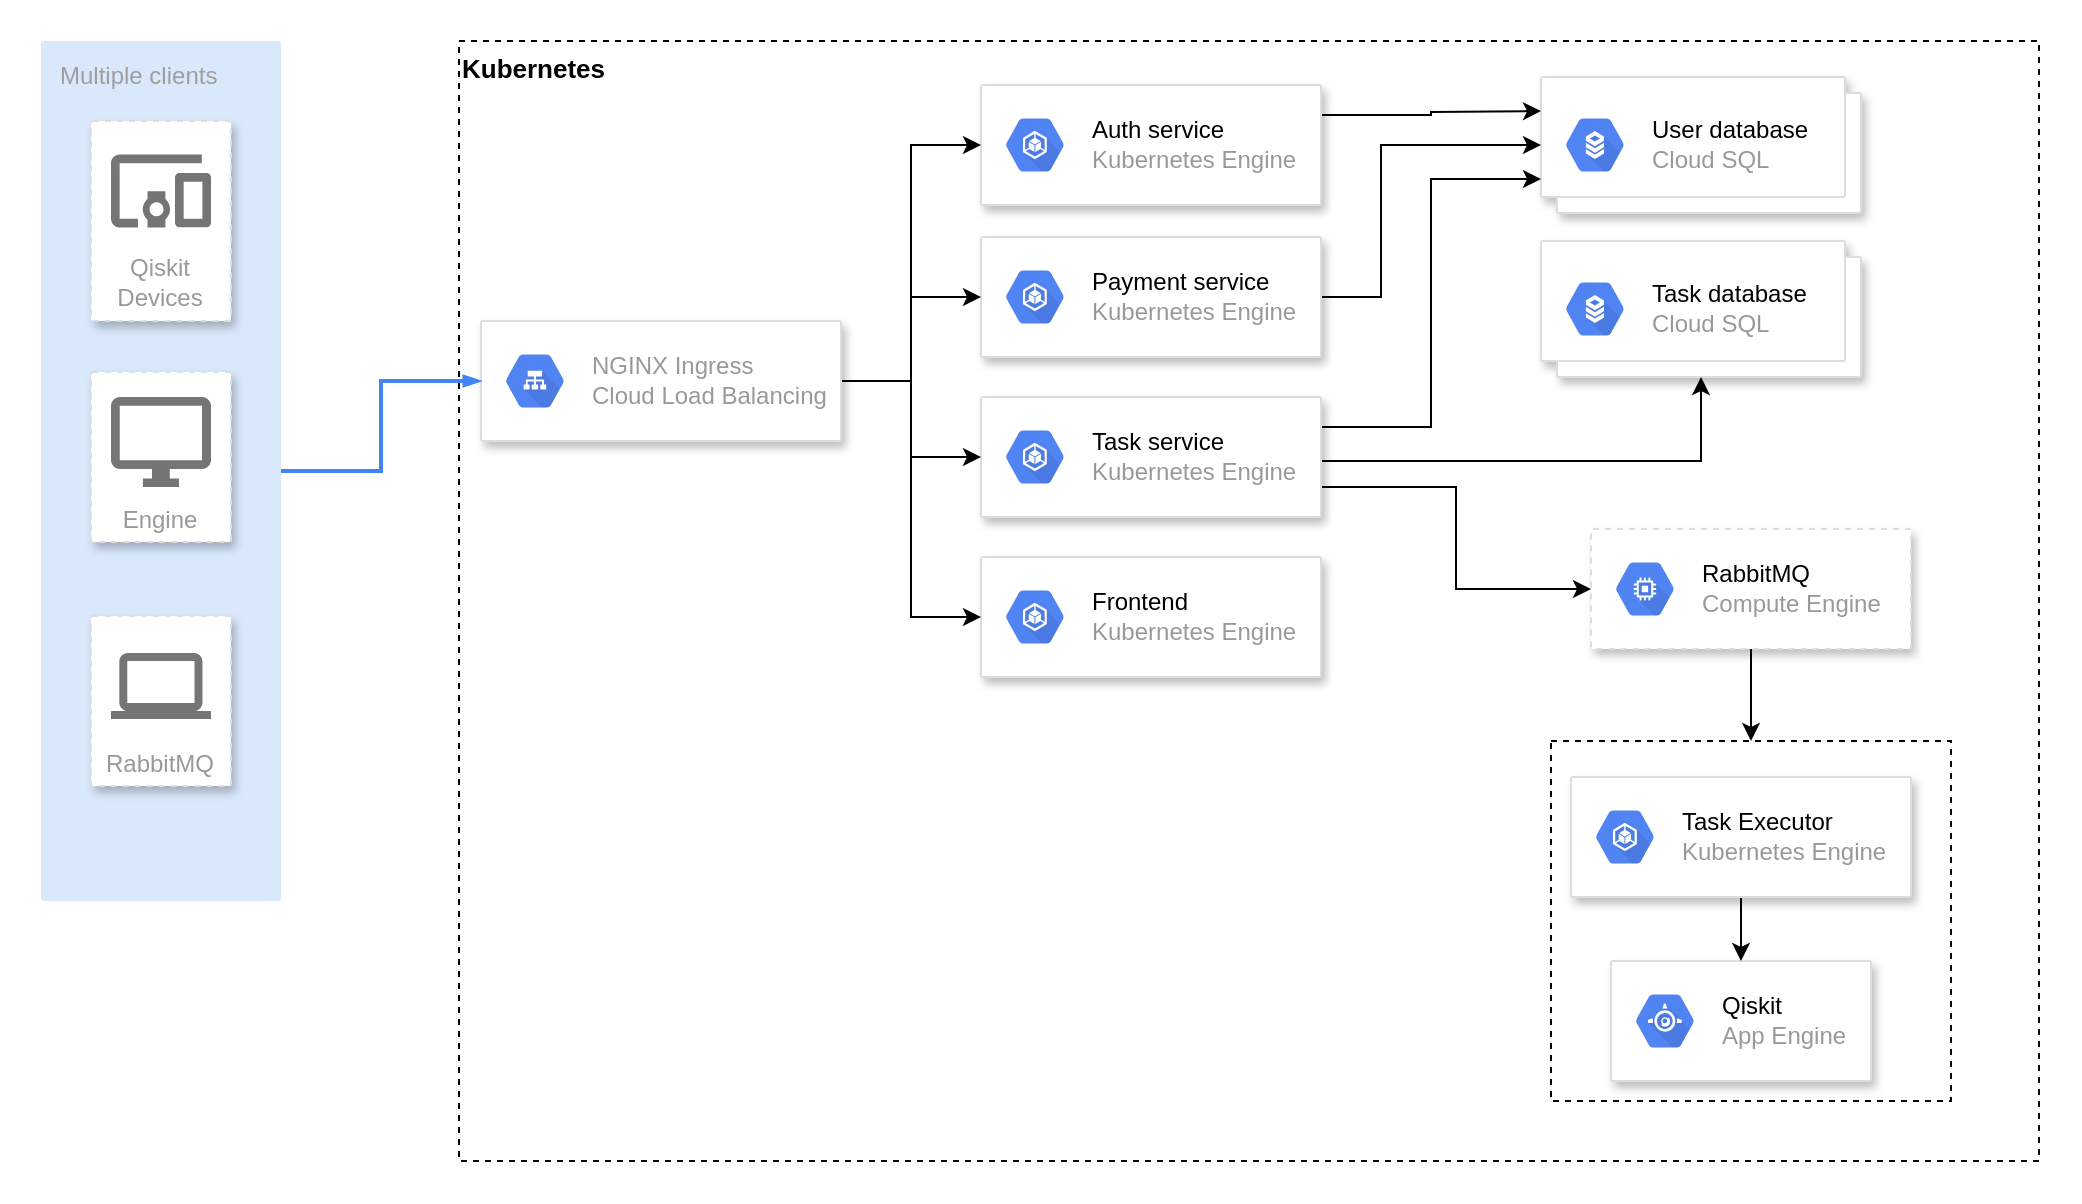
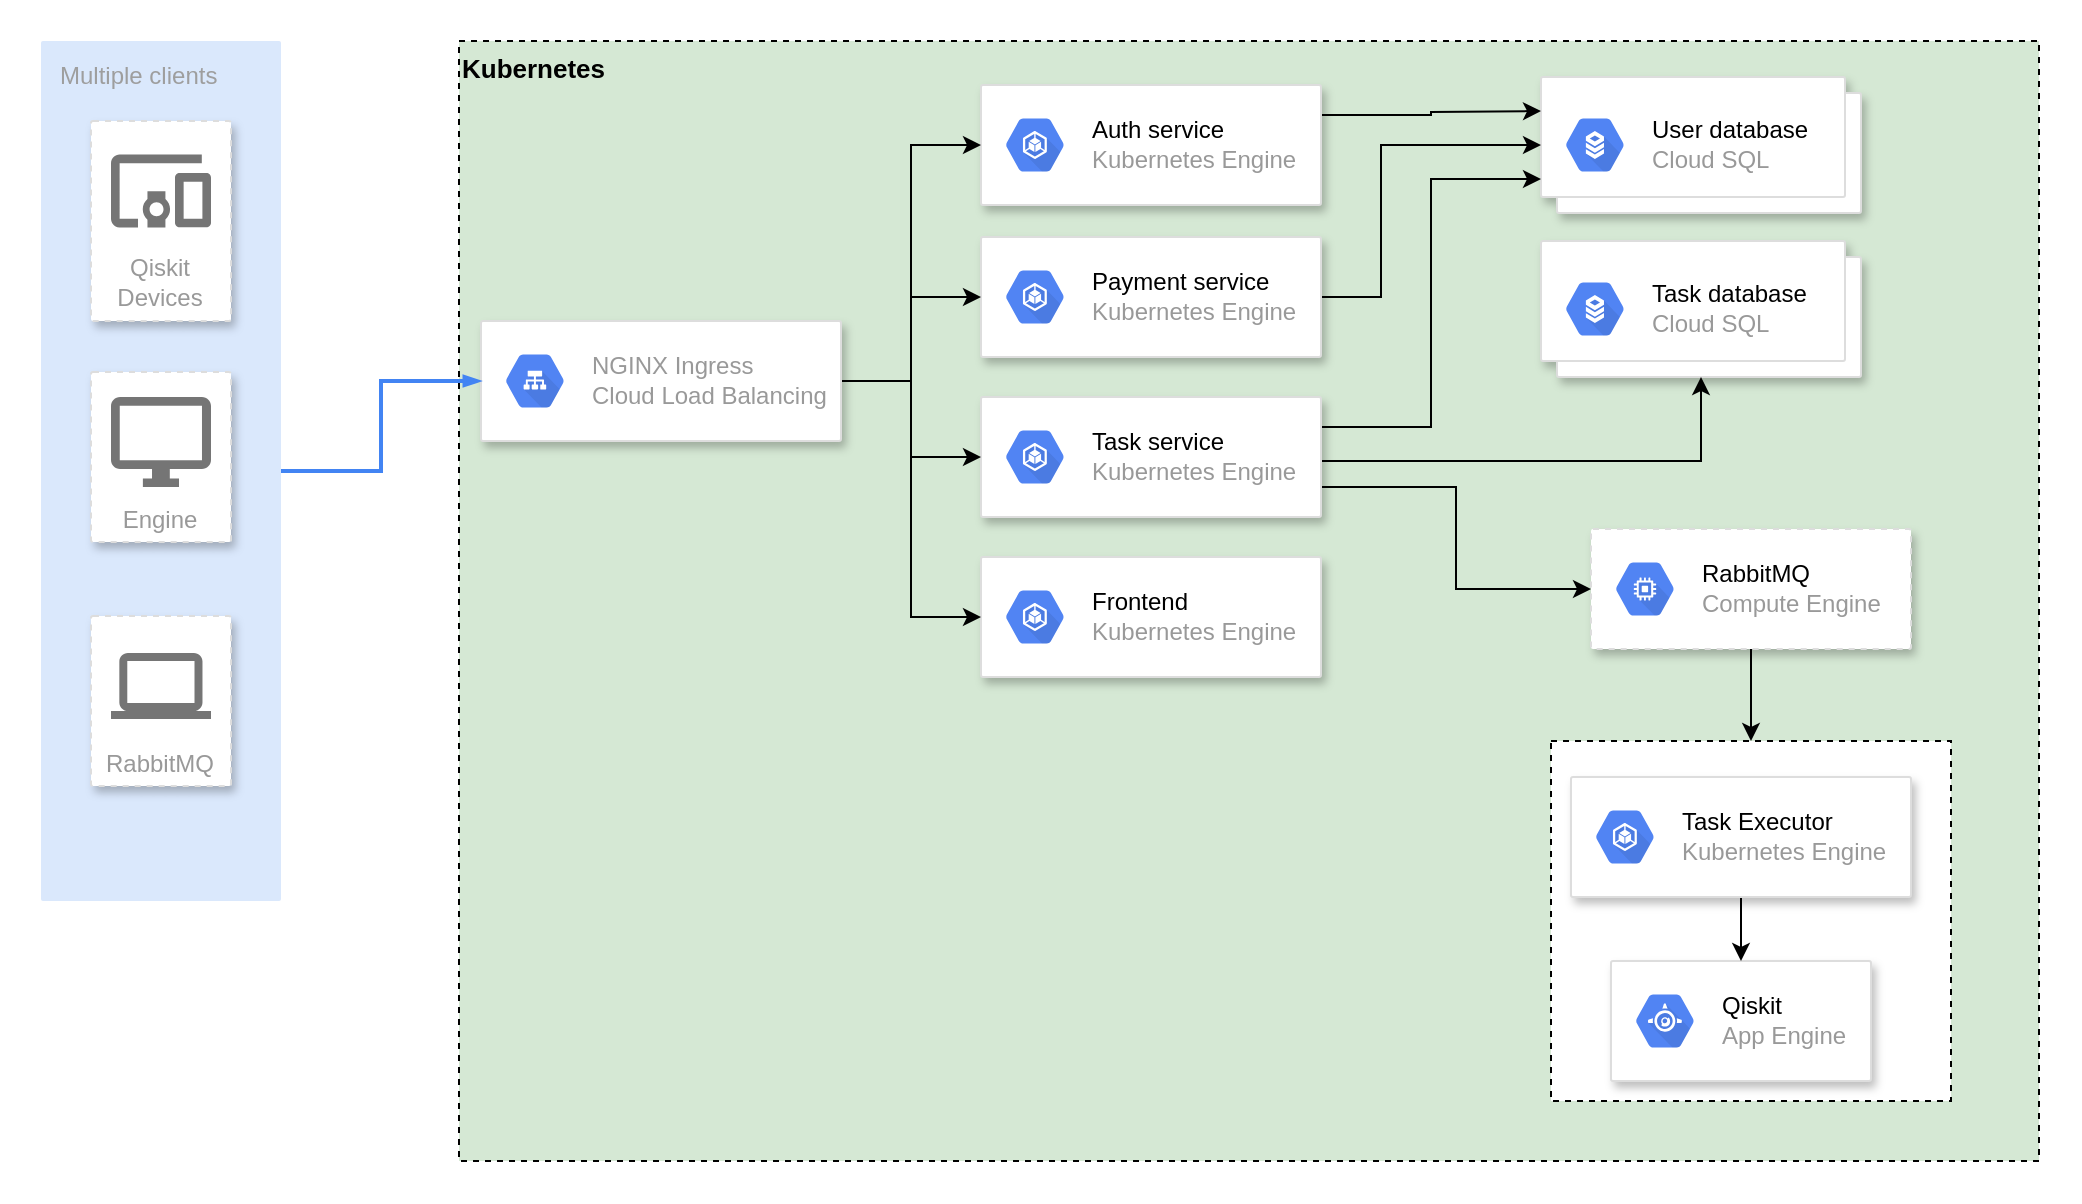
(536, 71) -> (536, 71)
